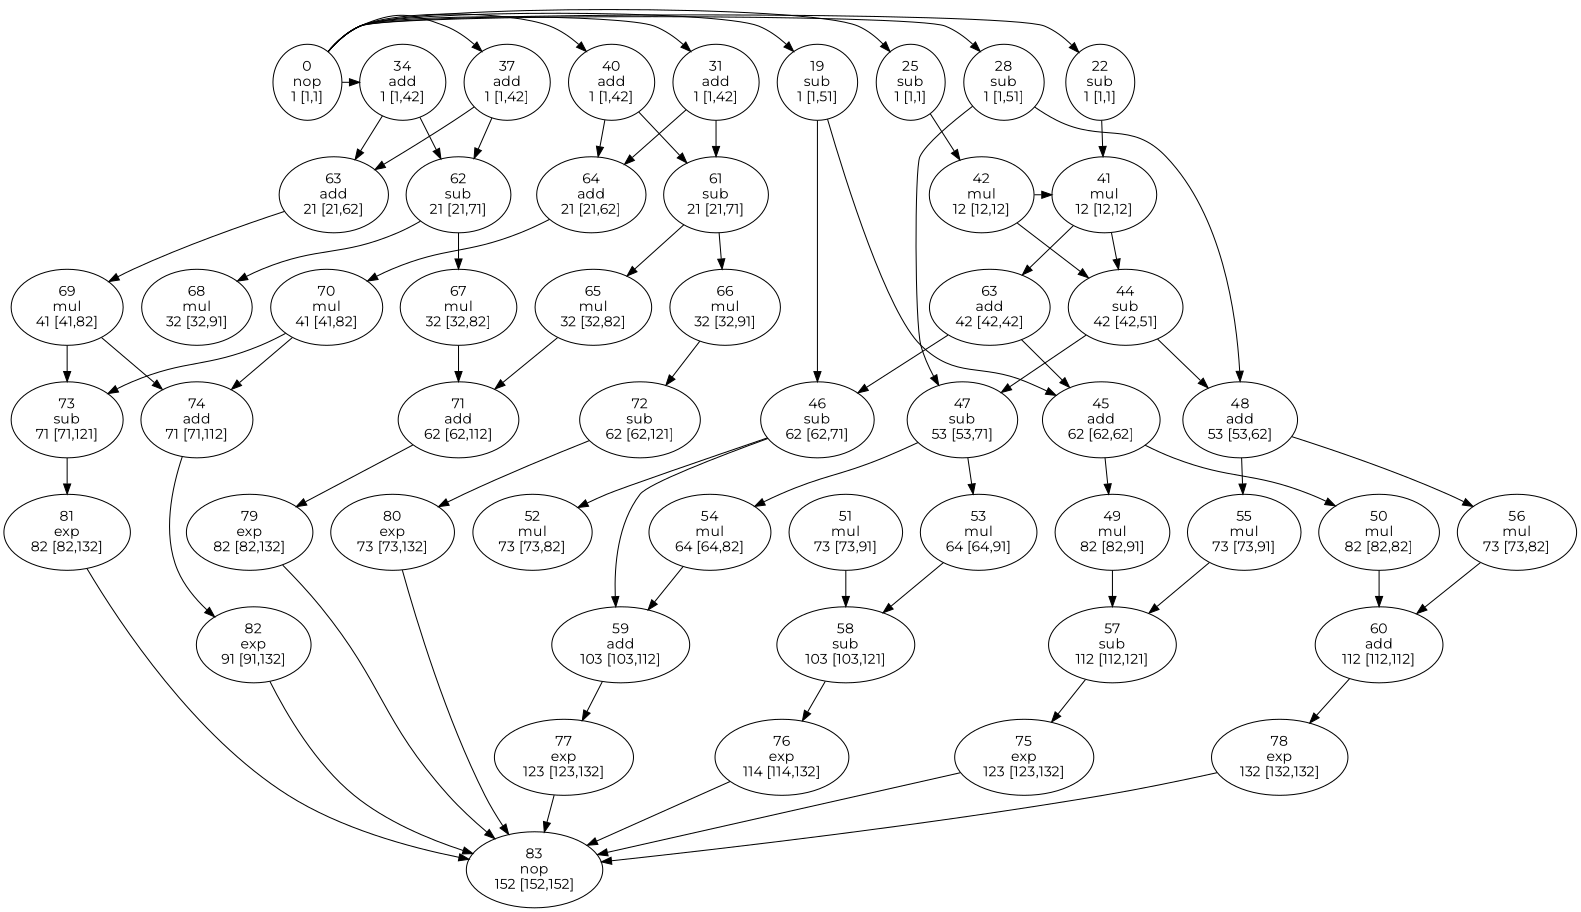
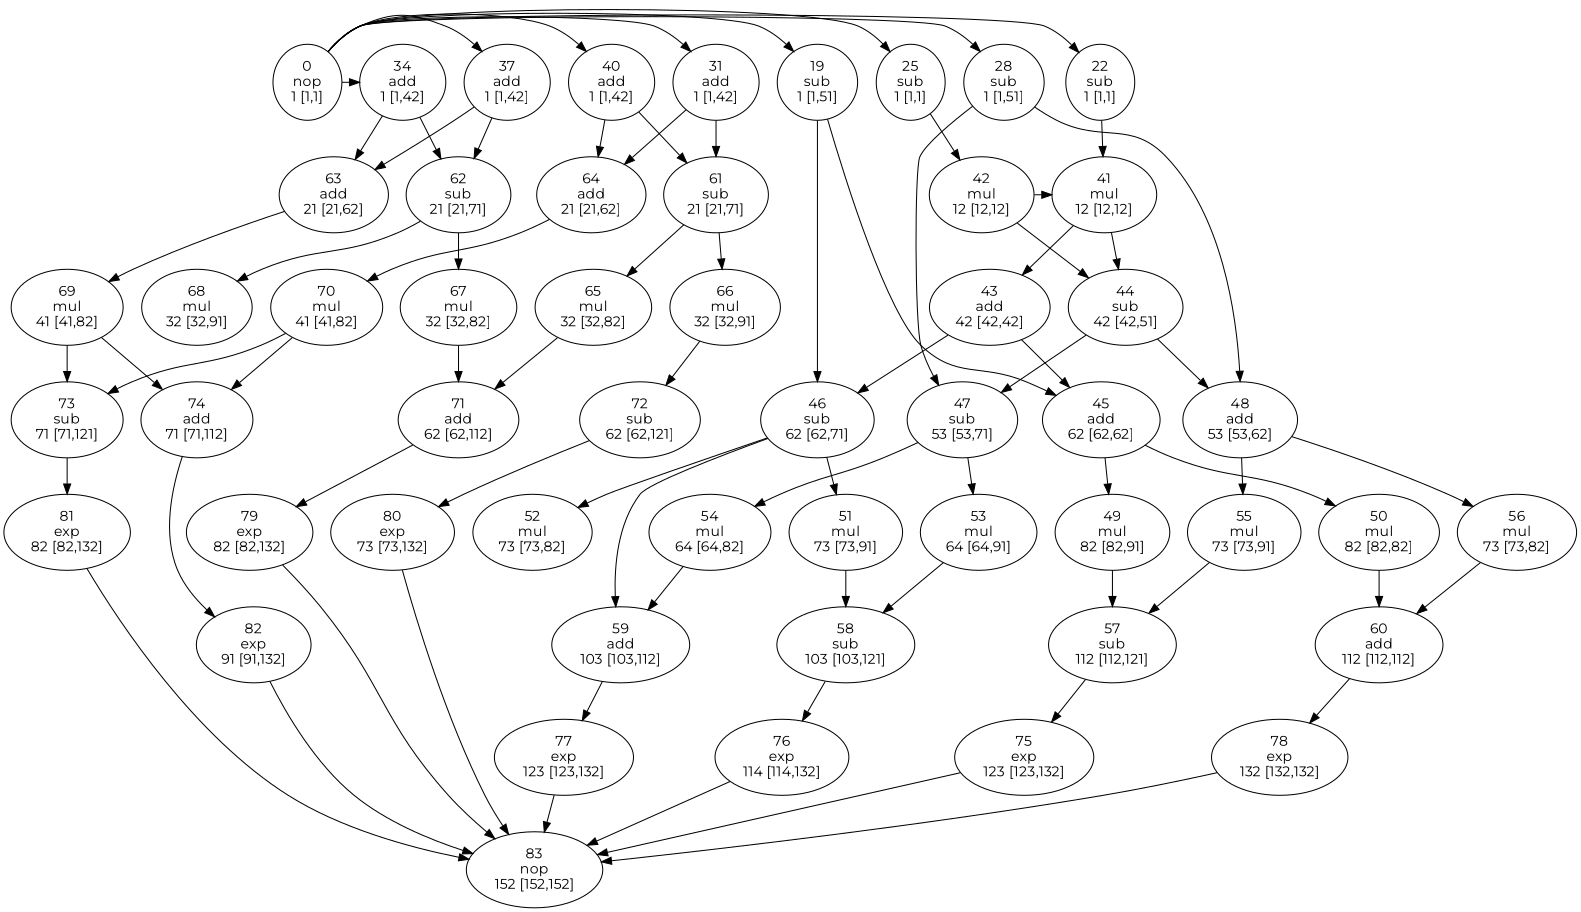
(990, 307) -> (990, 307)
none -> (830, 470)
